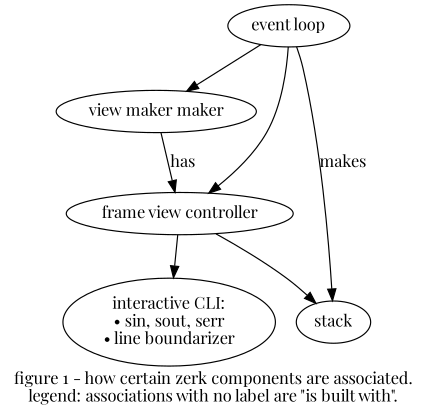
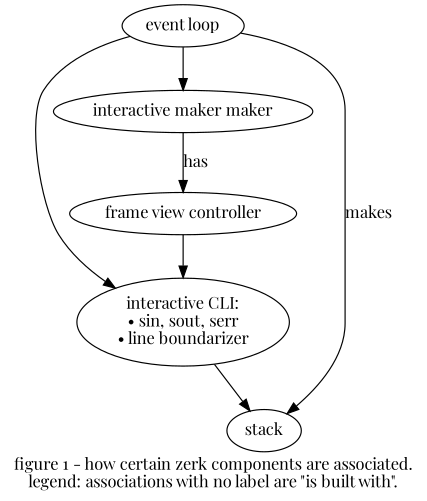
(156, 111) -> (183, 111)
(270, 125) -> (36, 145)
(263, 262) -> (229, 383)
